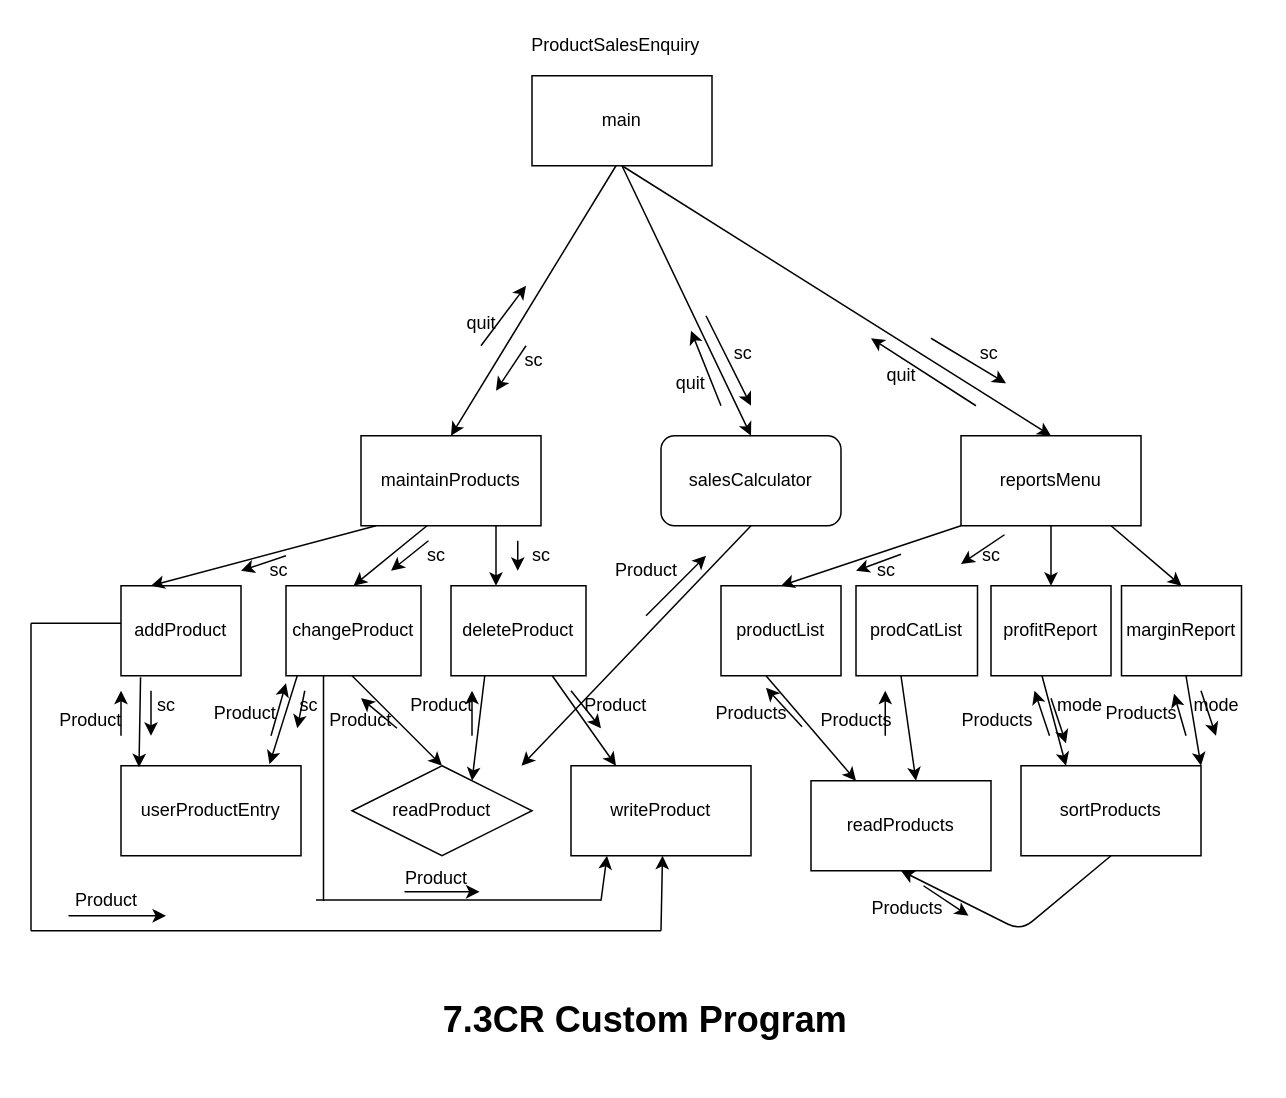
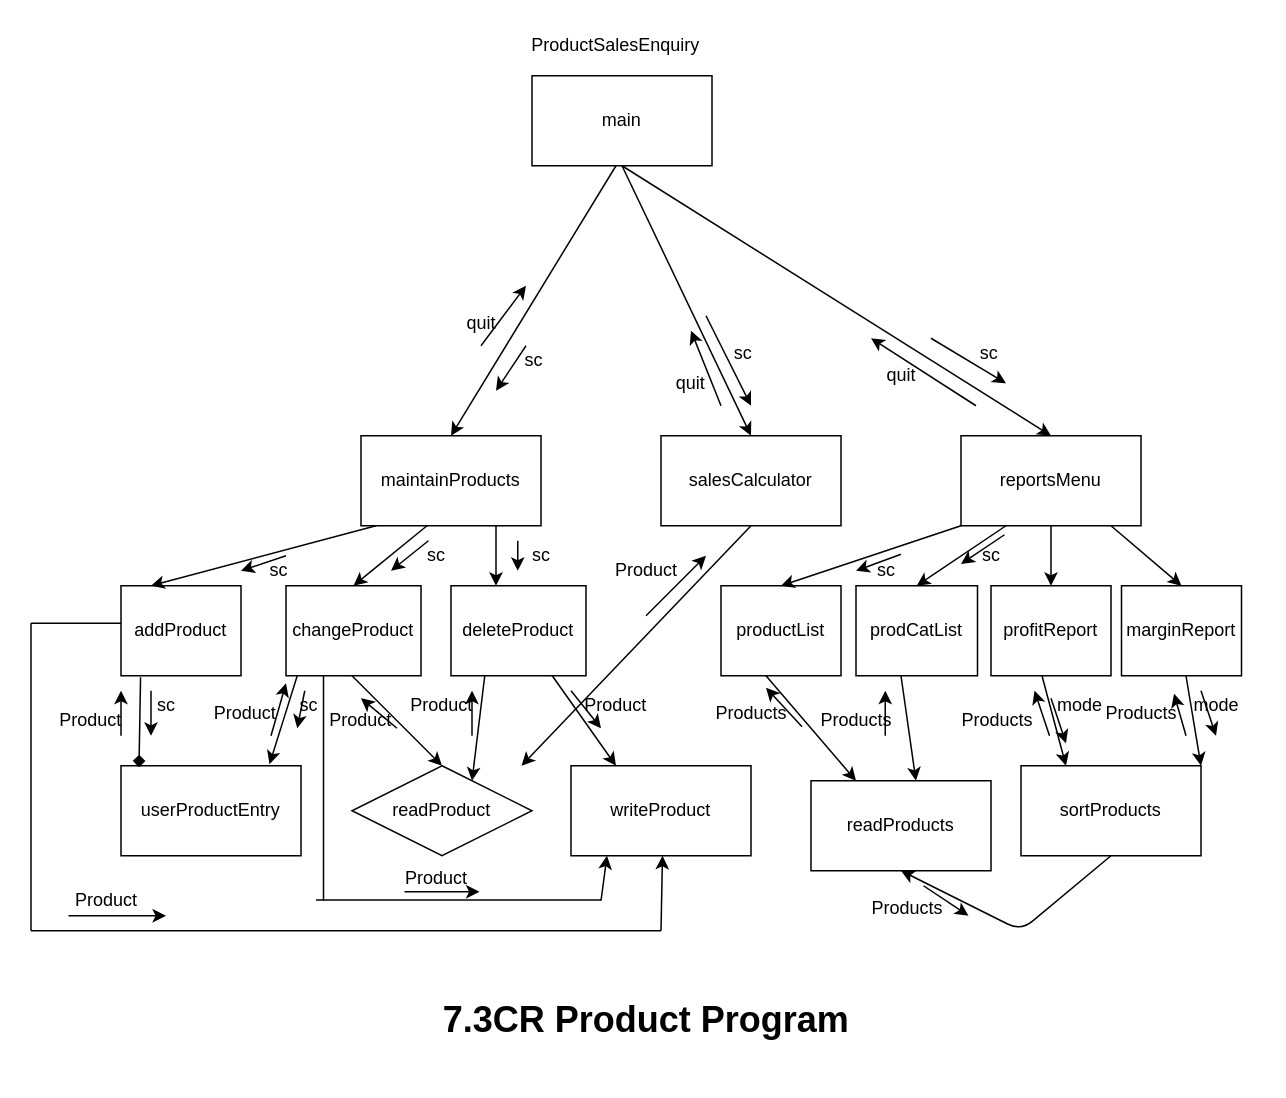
(751, 481) -> (751, 481)
none -> (966, 553)
(139, 756) -> (139, 755)
(537, 987) -> (542, 987)
